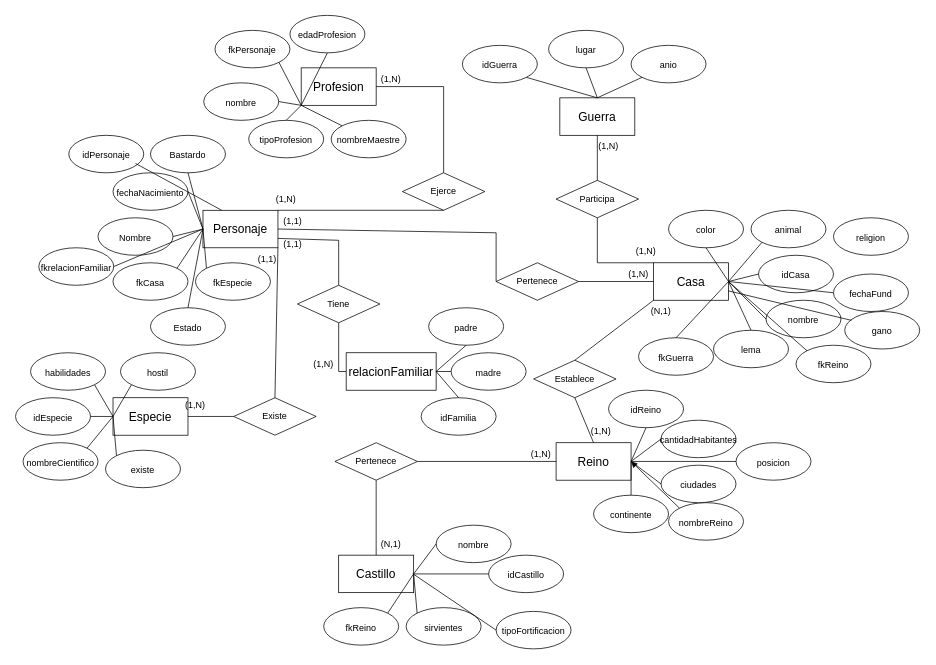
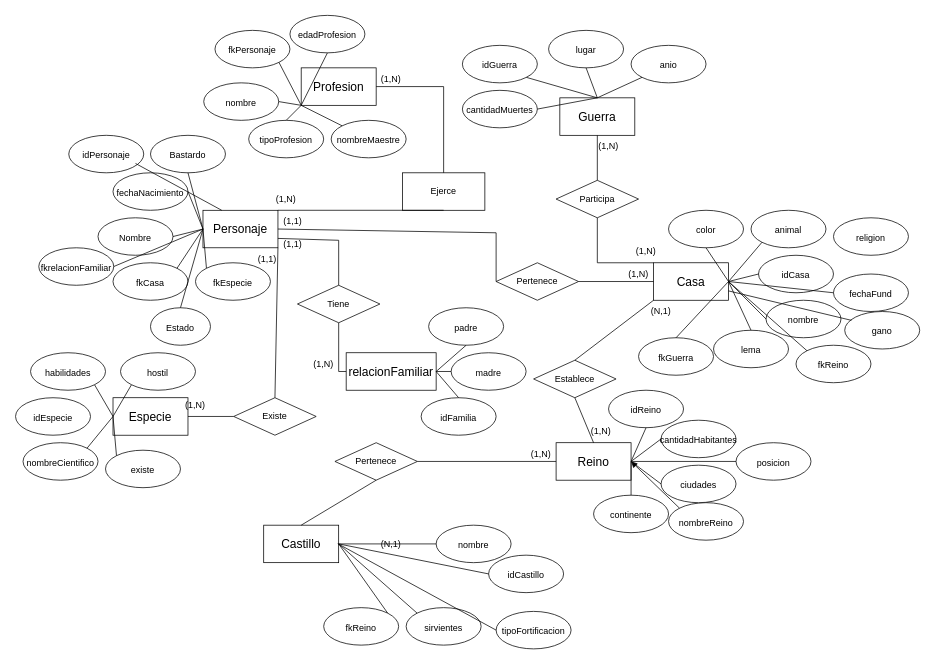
none -> (567, 104)
none -> (500, 109)
(444, 192) -> (444, 192)
(188, 327) -> (180, 327)
(99, 417) -> none
(376, 574) -> (301, 544)
